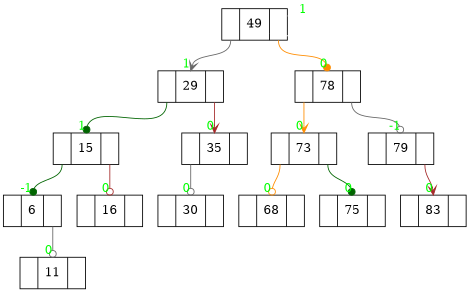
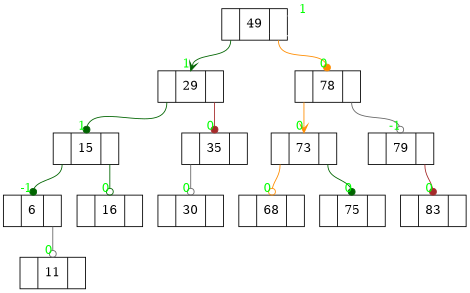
(215, 55) -> (215, 55)
(215, 114) -> (215, 114)
(110, 176) -> (110, 176)
(428, 177) -> (428, 177)
